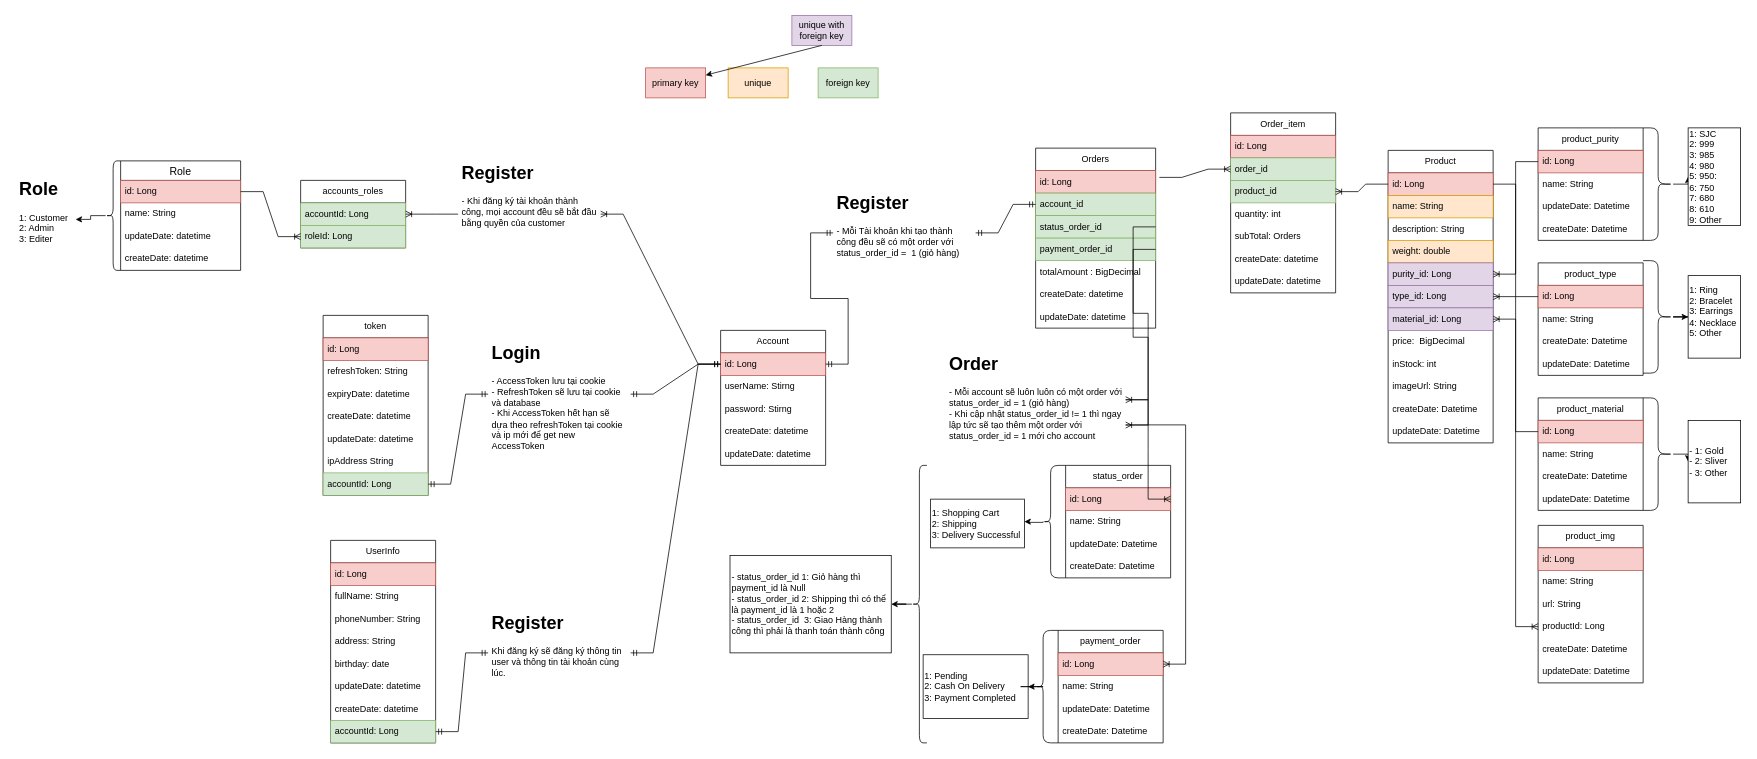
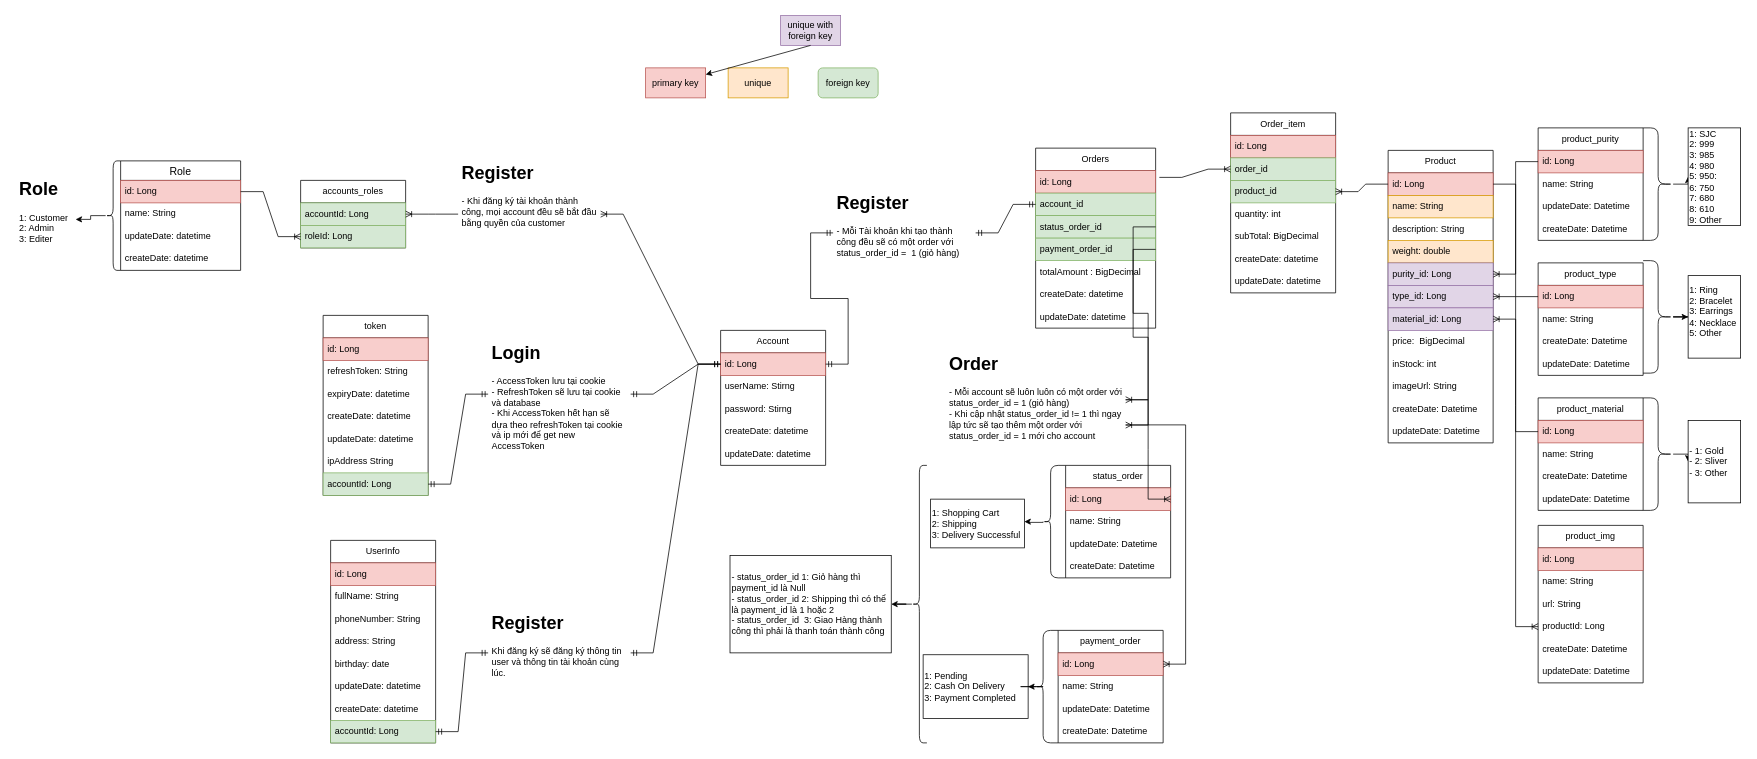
(822, 30) -> (810, 30)
(848, 83) -> (848, 83)
(1272, 237) -> (1278, 237)
